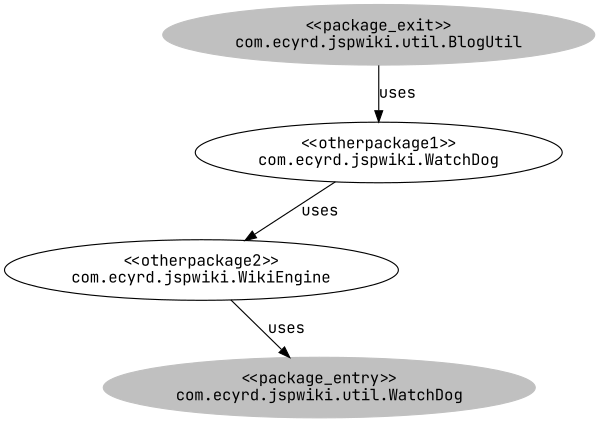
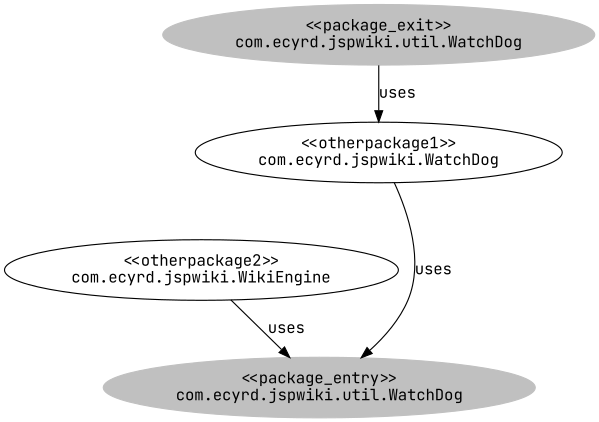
(379, 35) -> (379, 35)
(295, 208) -> (414, 272)
